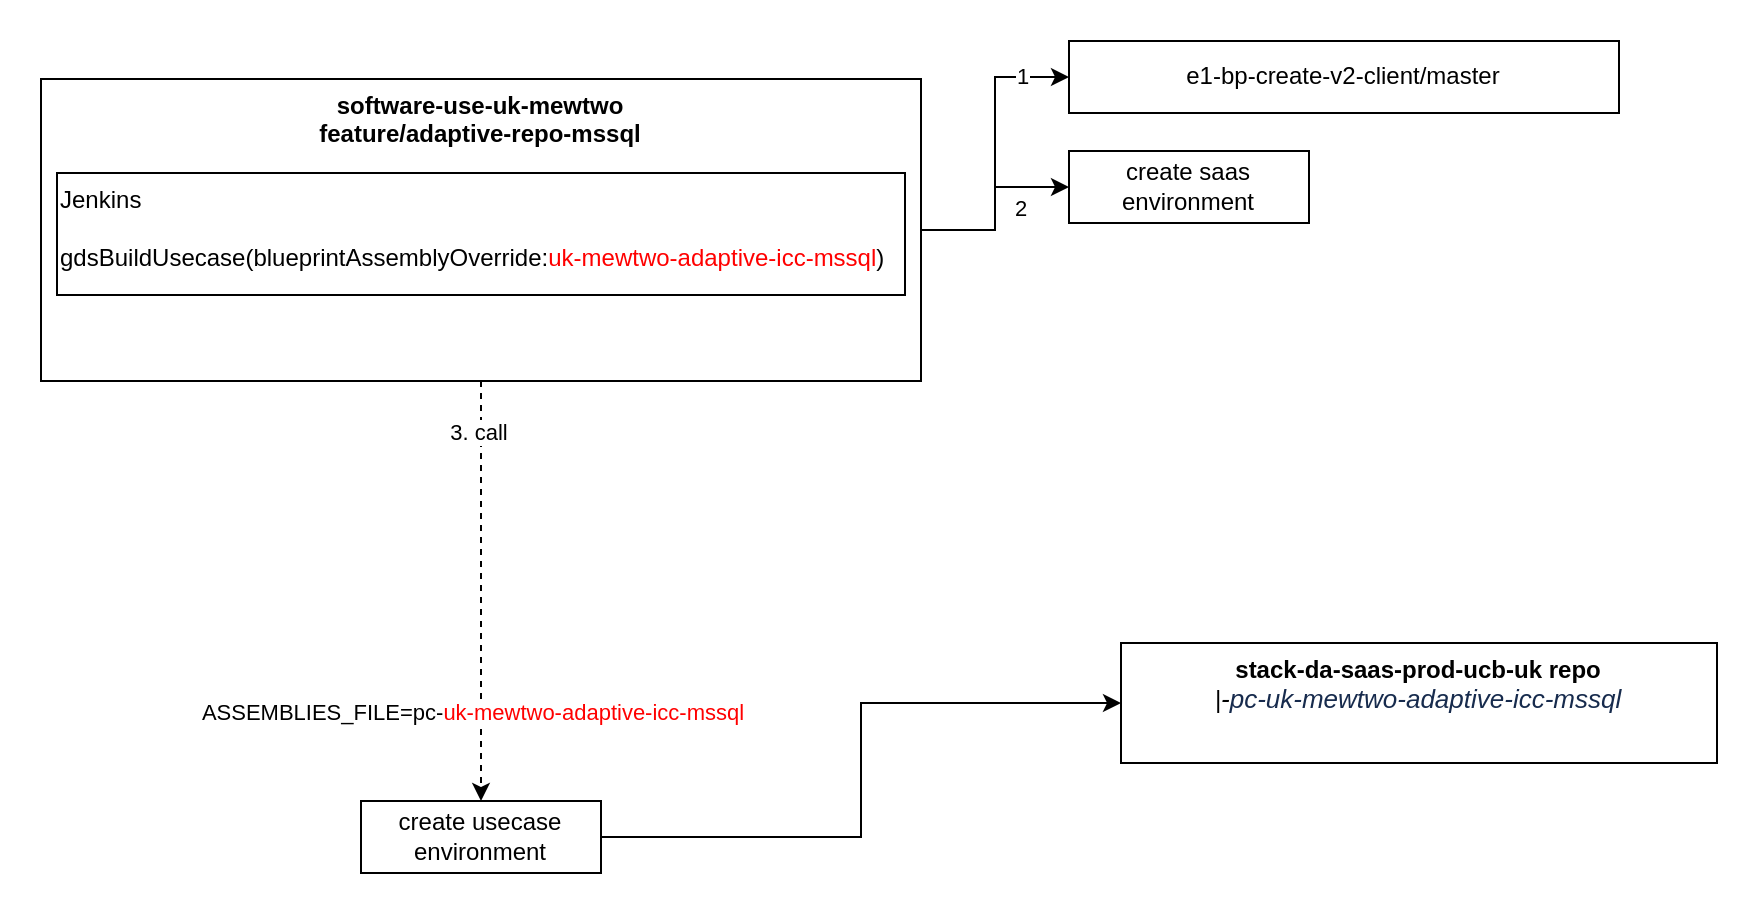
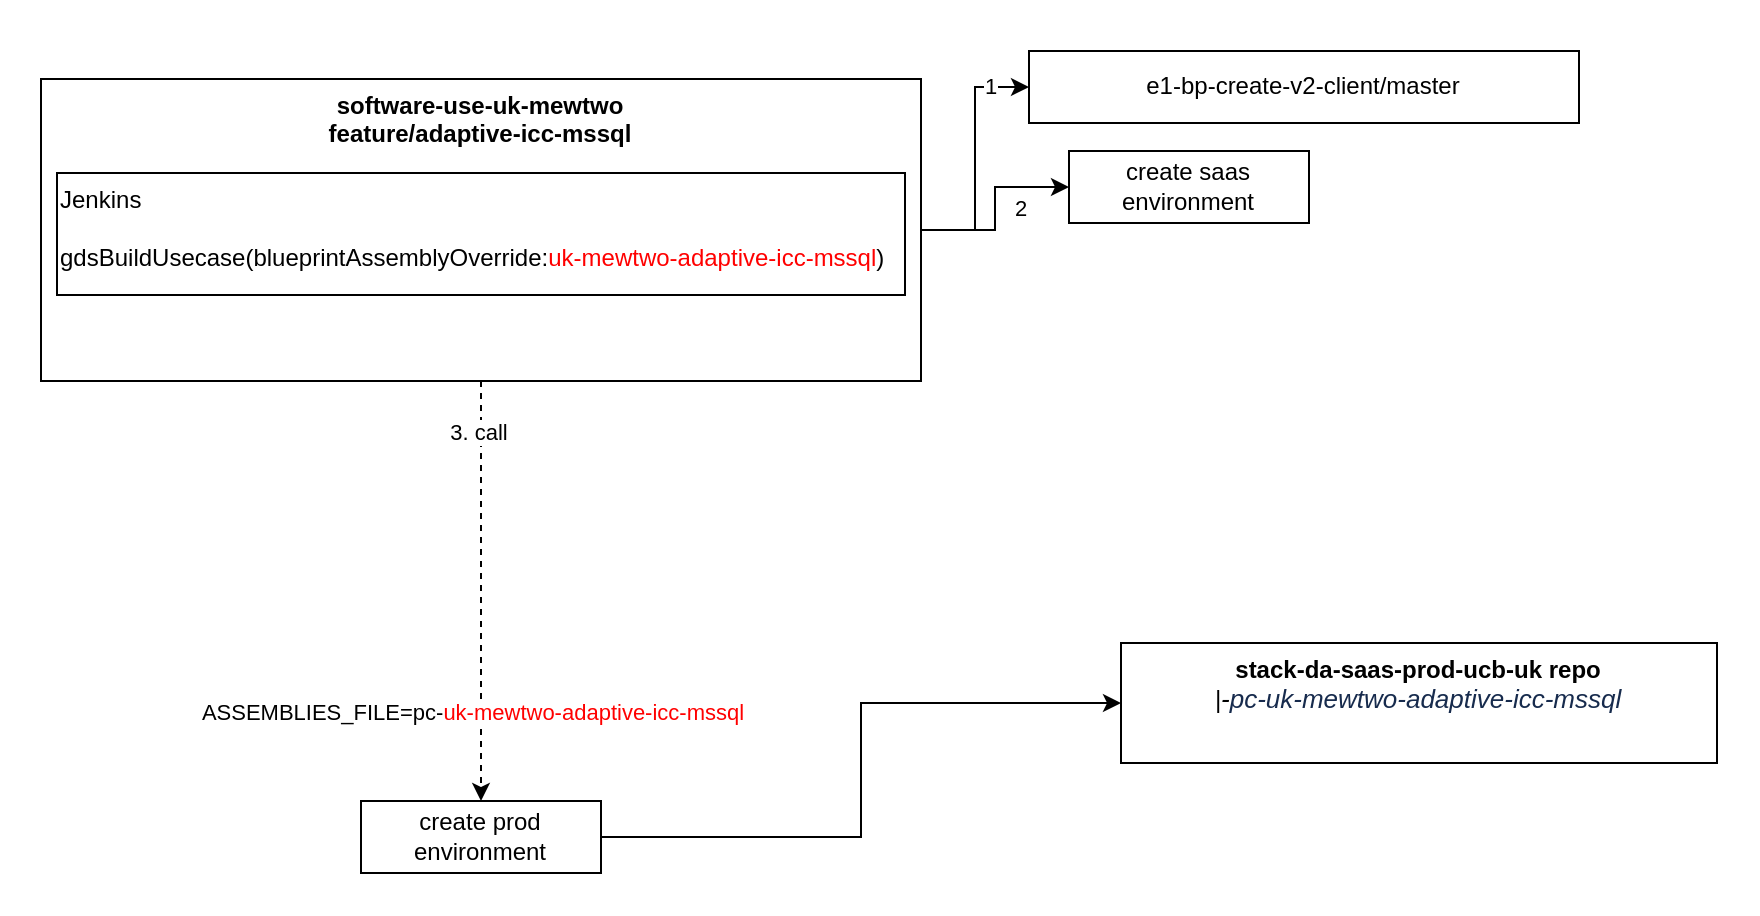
(1344, 77) -> (1304, 87)
(481, 122) -> (481, 122)
(481, 837) -> (481, 837)
